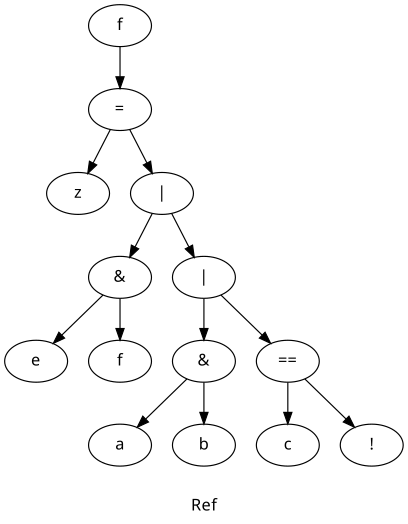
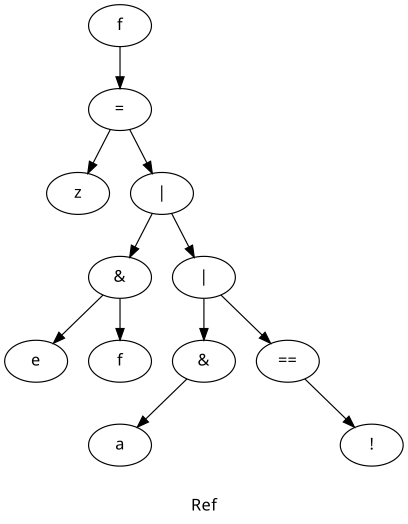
(204, 445) -> none
(288, 445) -> none
